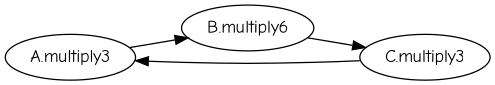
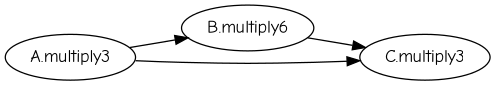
(254, 63) -> (241, 63)
